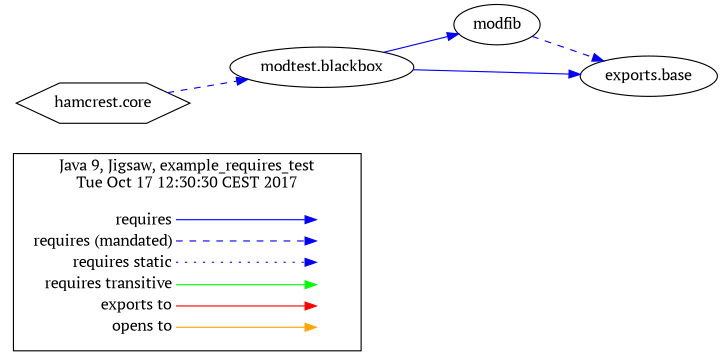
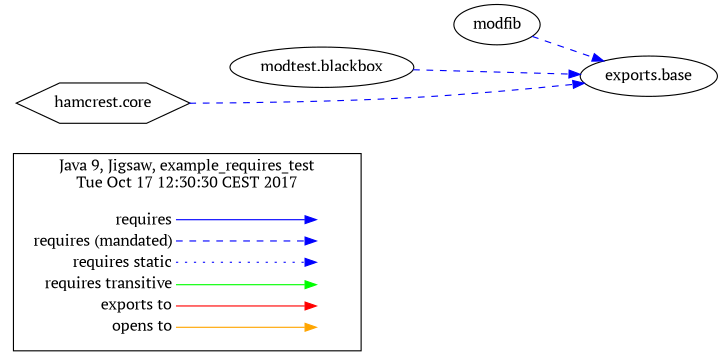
(416, 44) -> none
(491, 72) -> (491, 72)
(202, 87) -> (381, 99)
